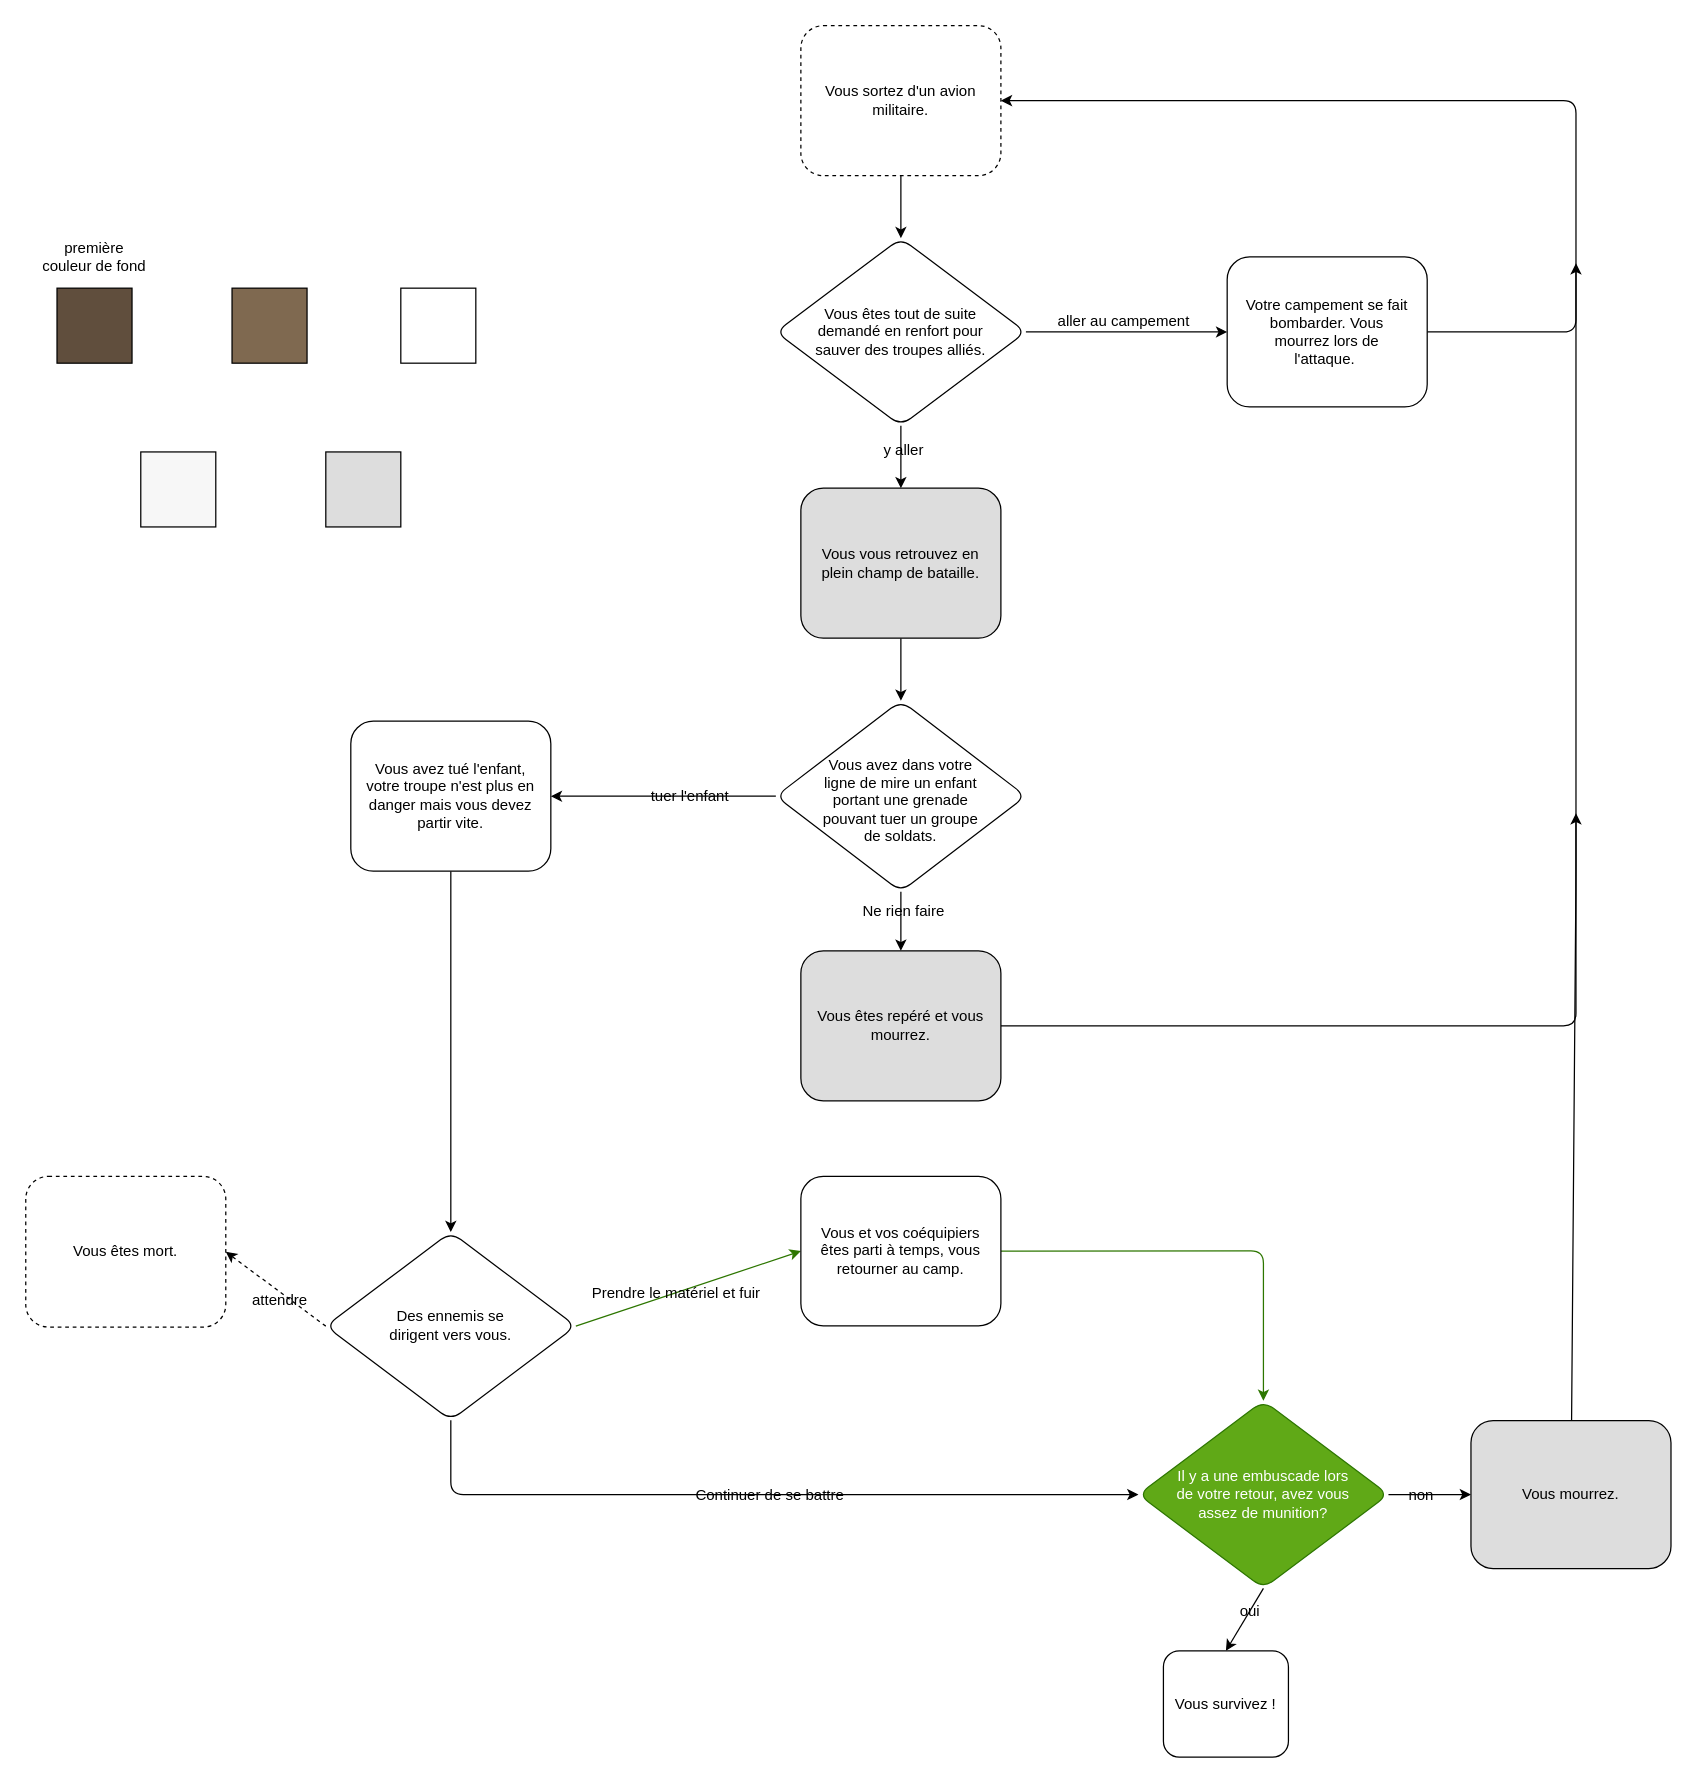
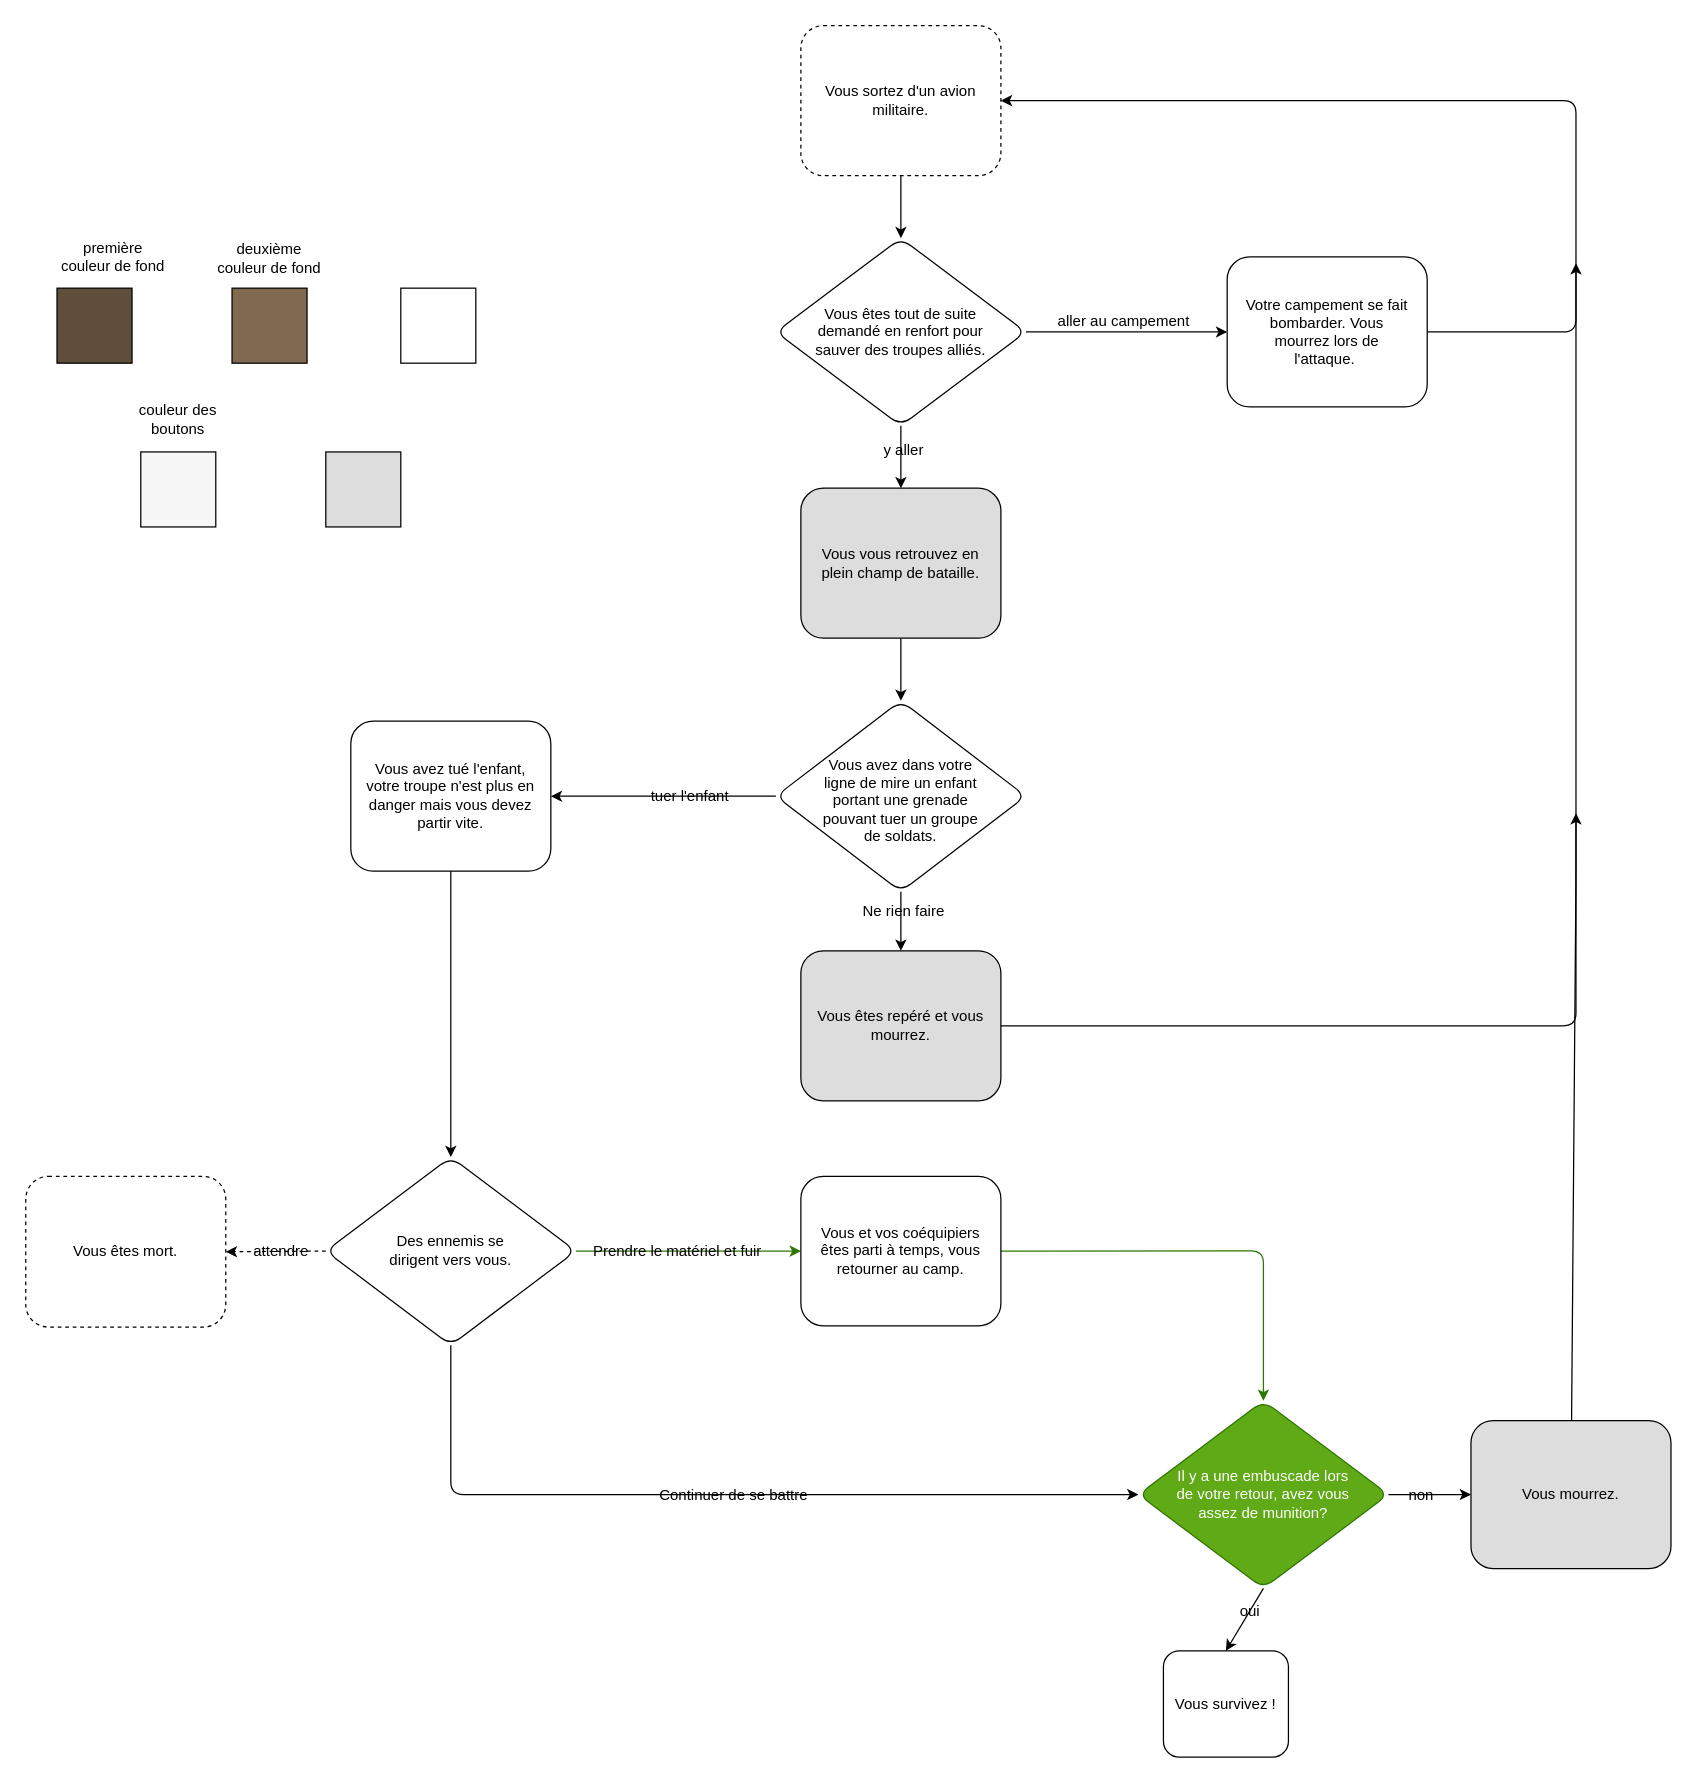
(94, 257) -> (113, 257)
none -> (269, 257)
none -> (178, 419)
(451, 1326) -> (451, 1251)
